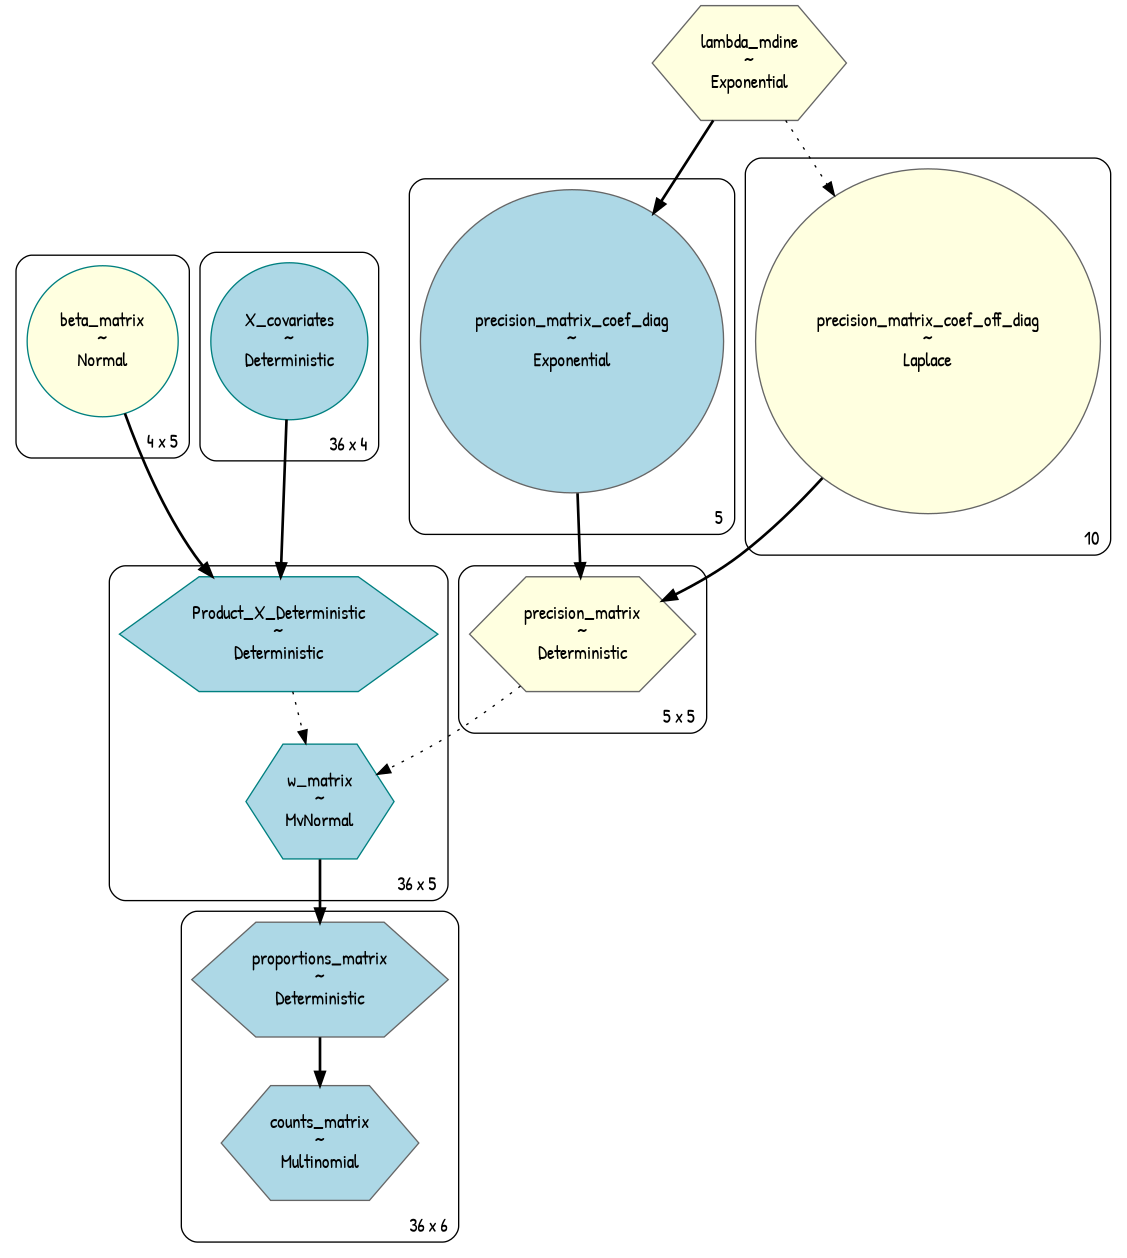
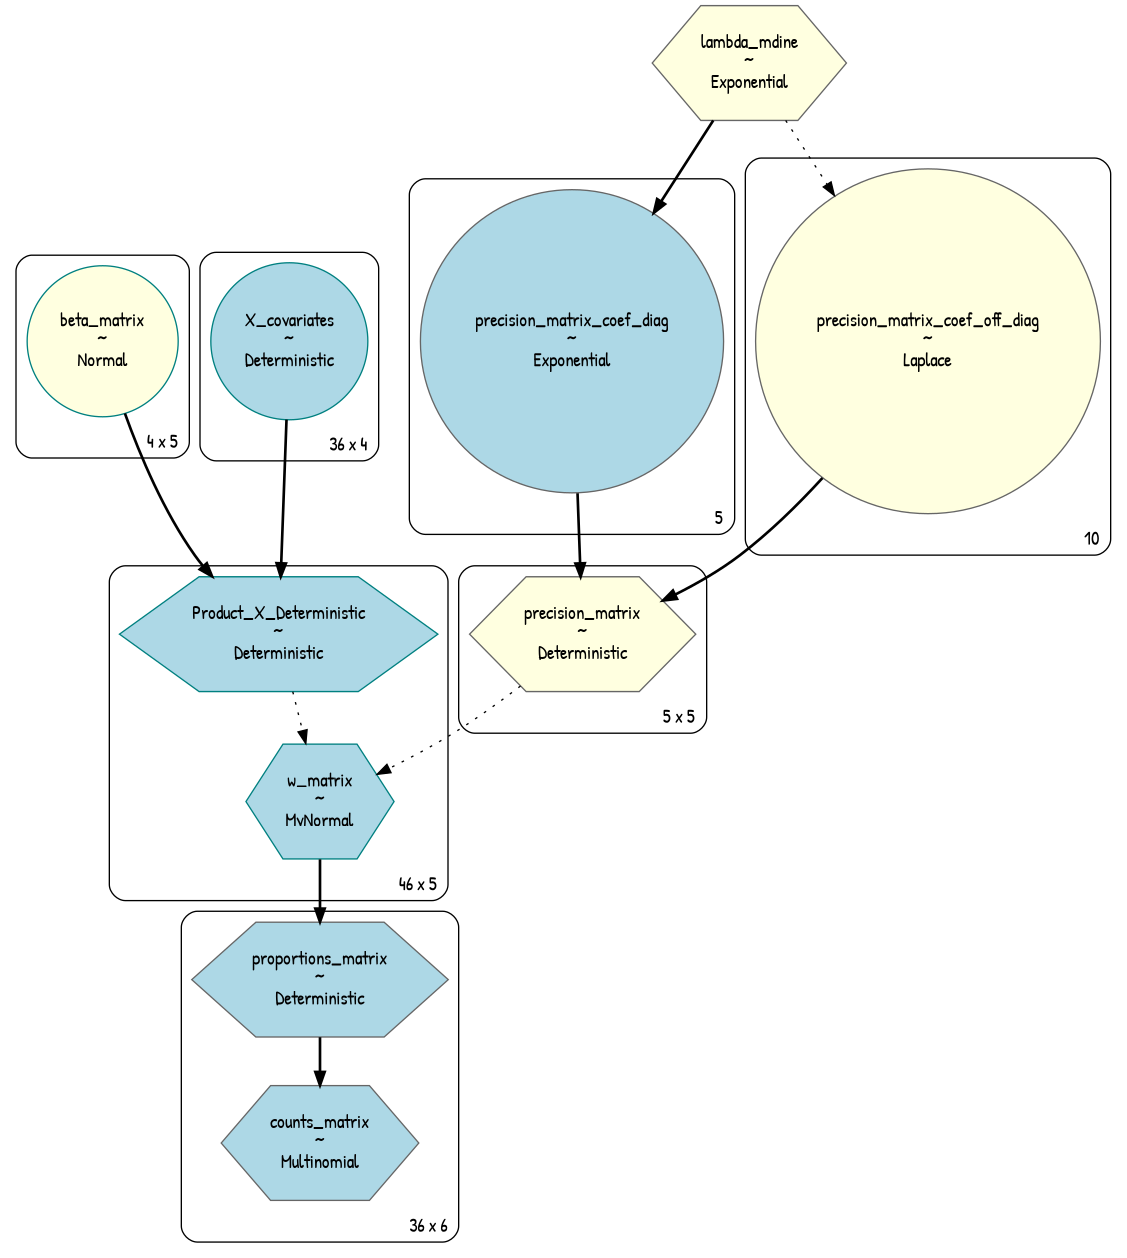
(417, 885) -> (418, 885)
